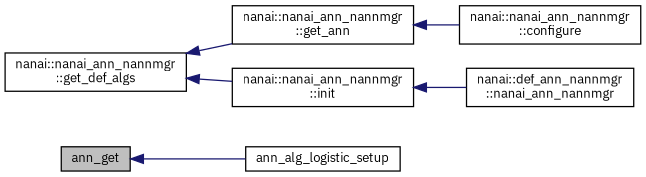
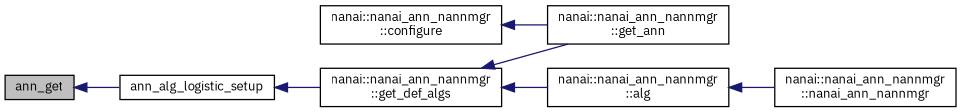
(443, 25) -> (531, 25)
none -> (304, 87)
(323, 87) -> (638, 87)
(550, 87) -> (865, 87)
